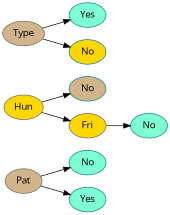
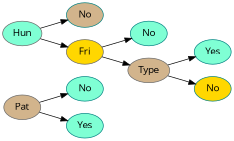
none -> (113, 60)
(24, 107) -> (22, 33)
